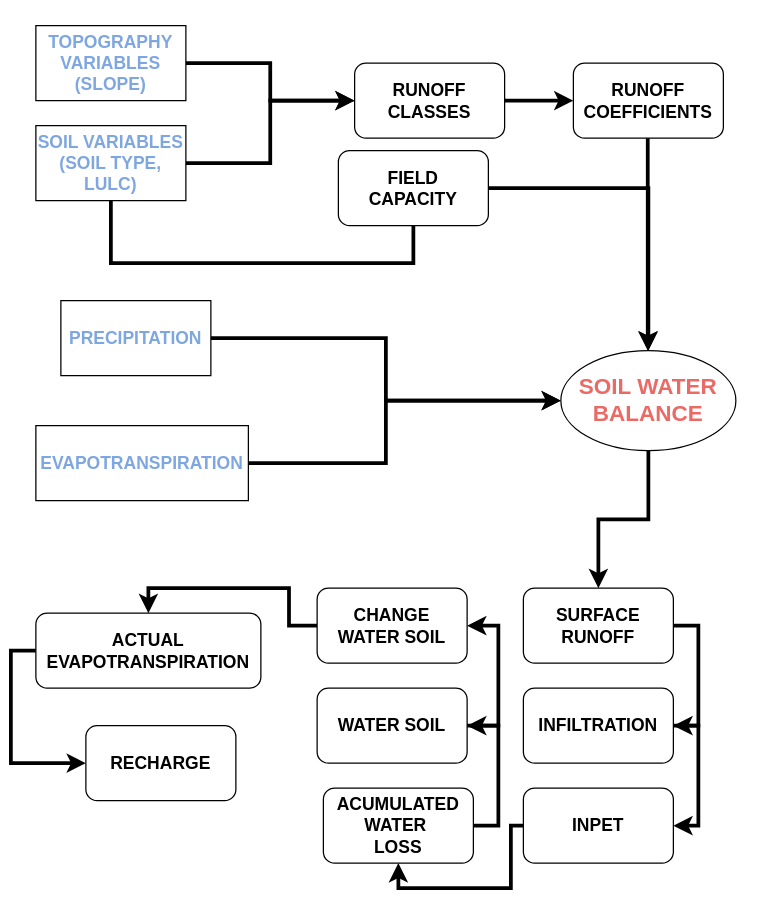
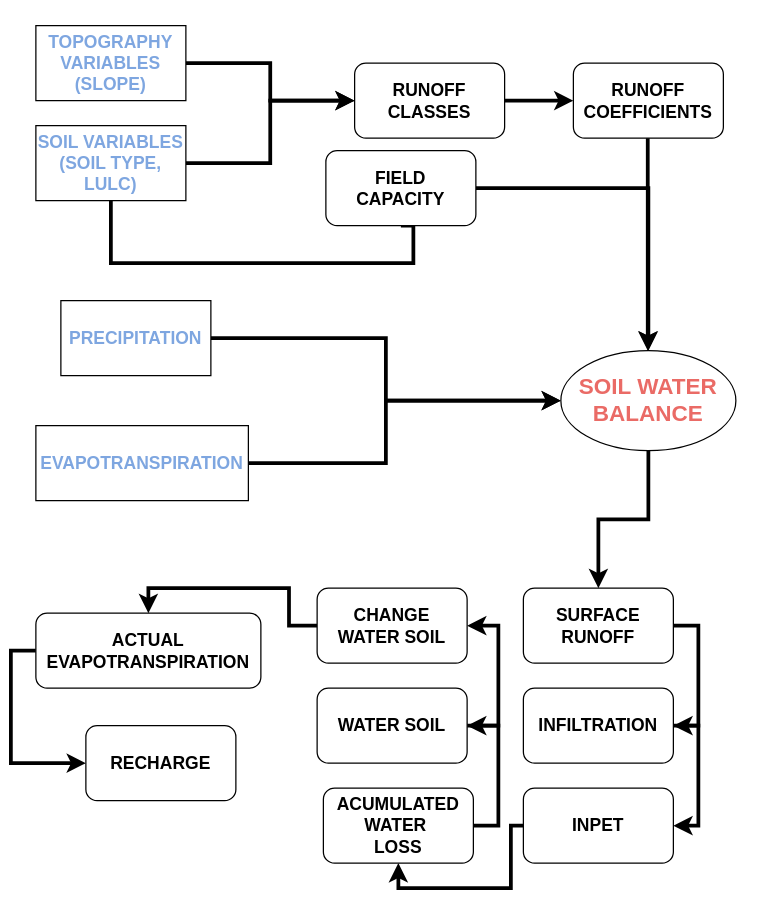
(413, 188) -> (401, 188)
